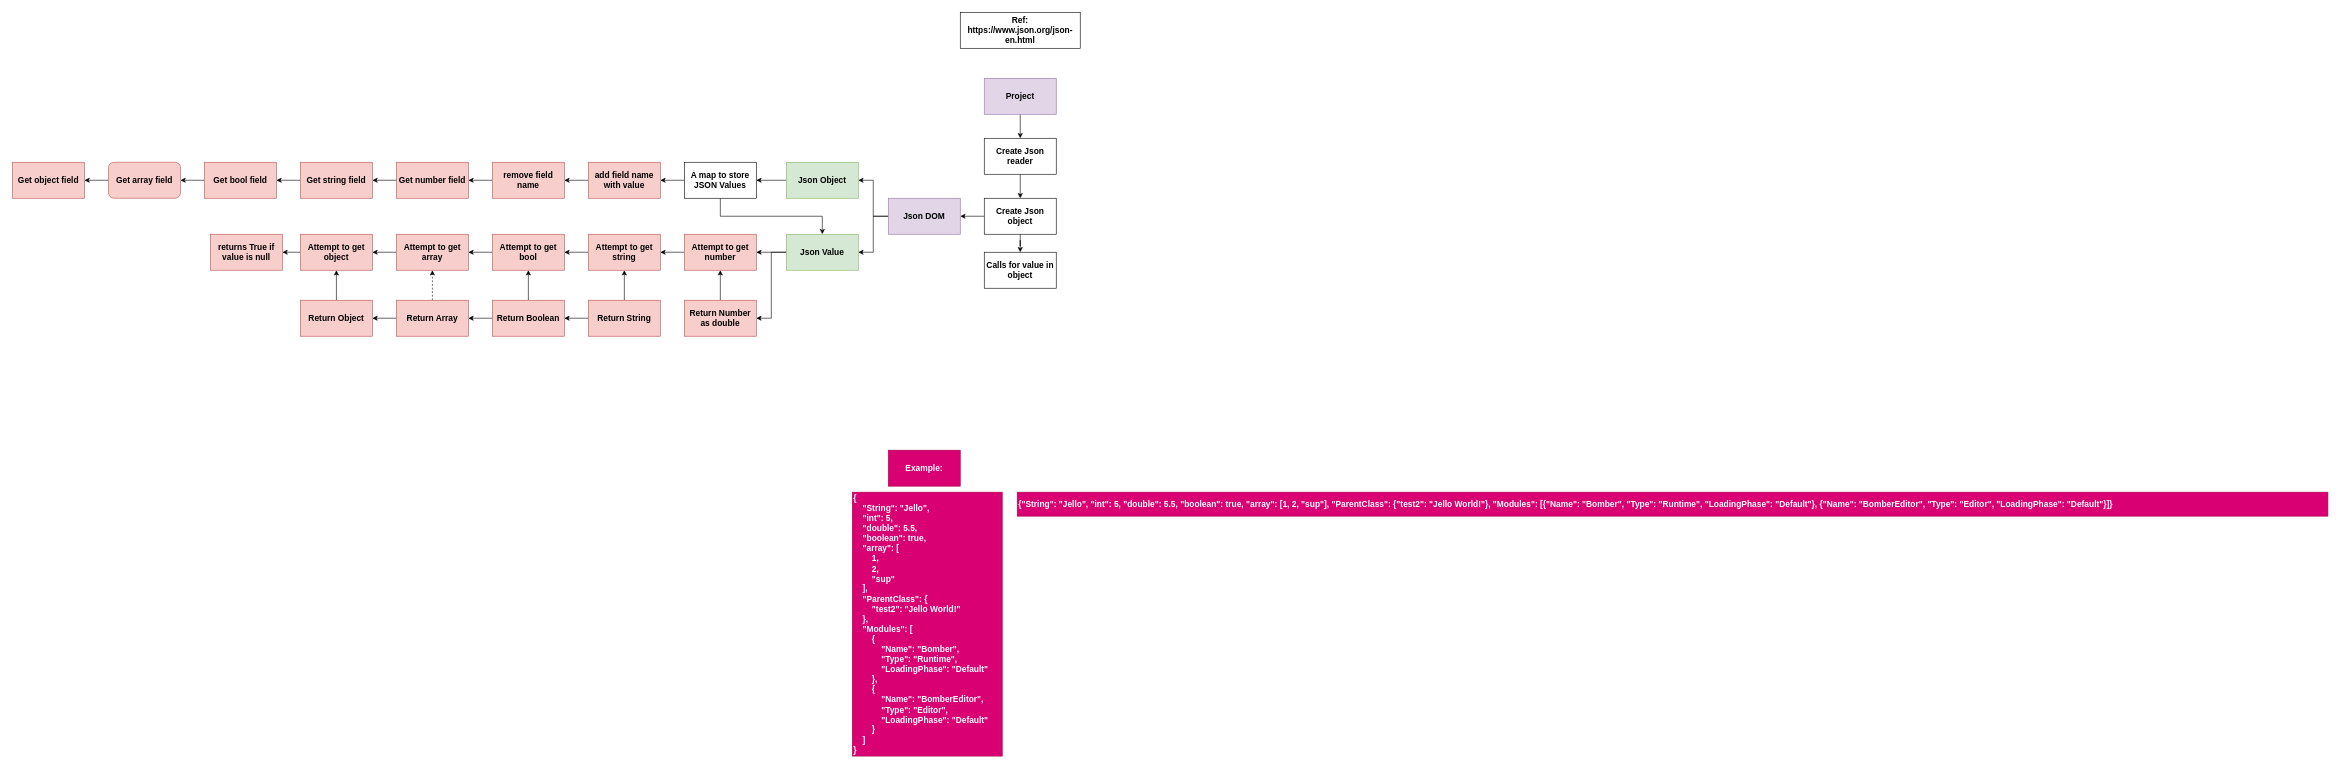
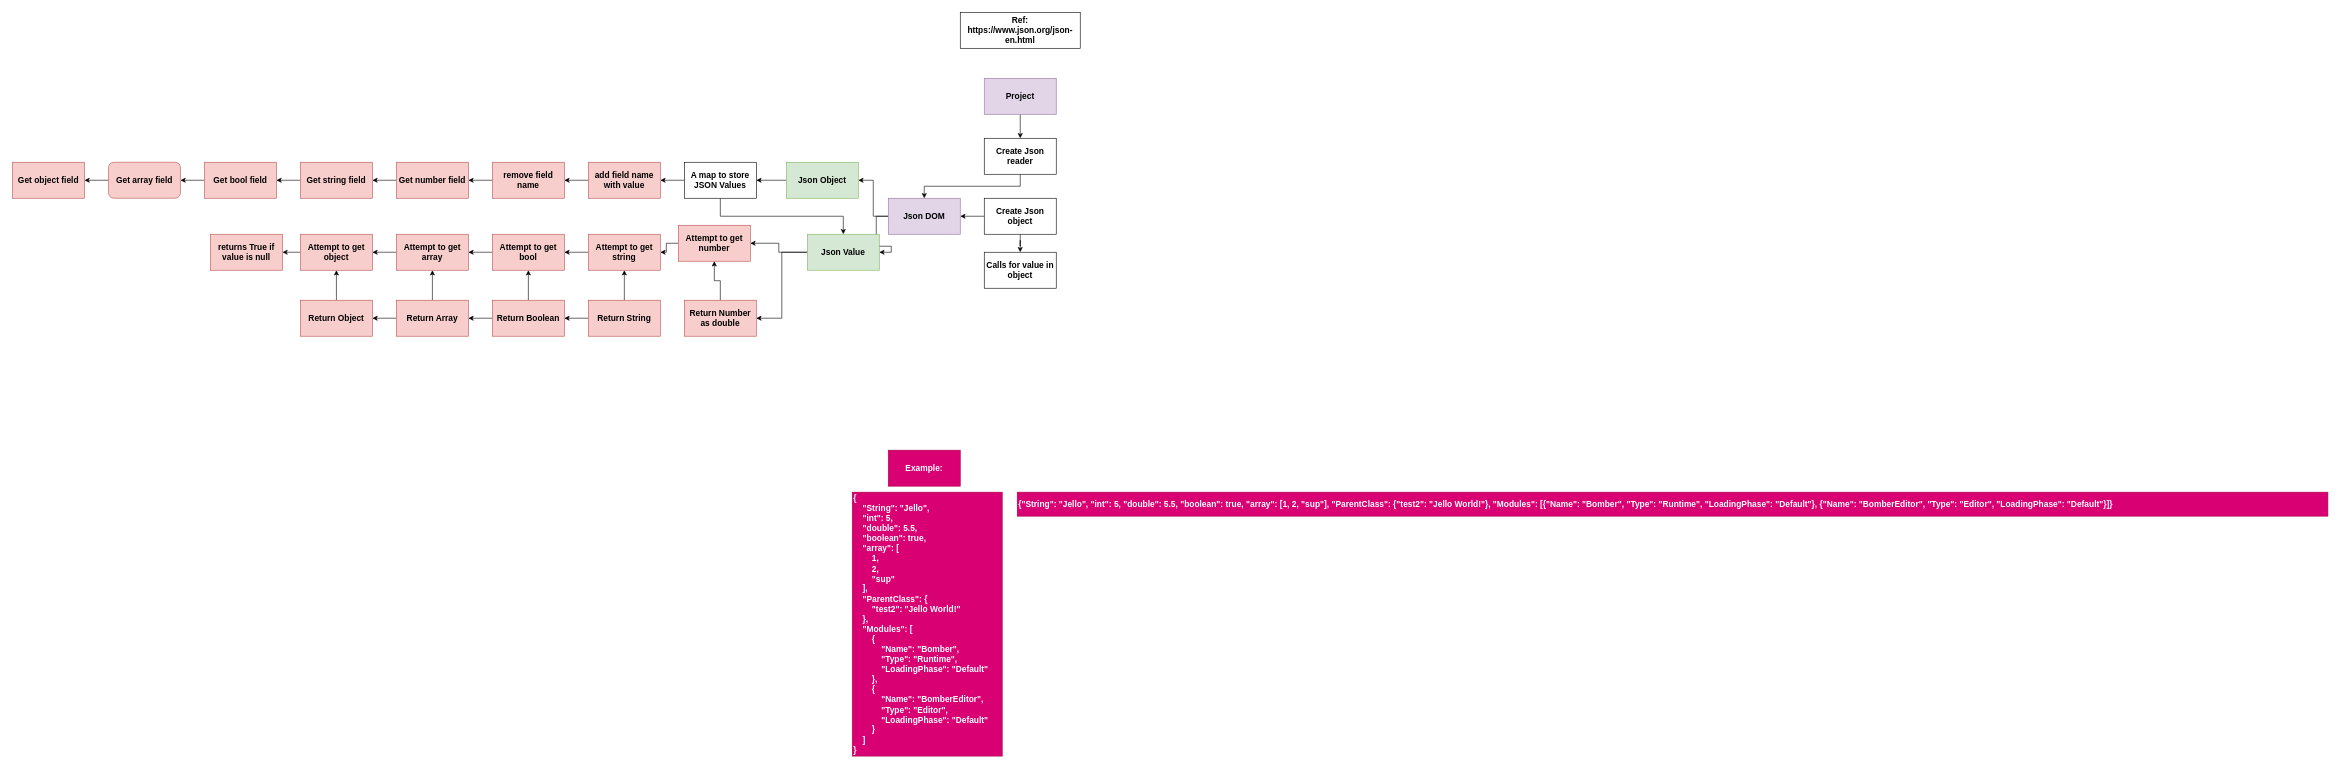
(1020, 192) -> (924, 188)
(720, 252) -> (714, 243)
(822, 252) -> (843, 252)
(432, 287) -> (432, 287)
